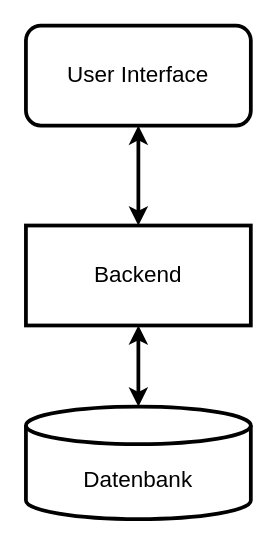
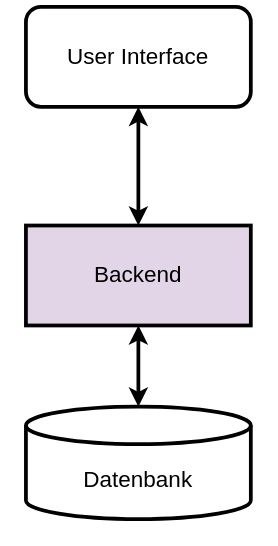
(138, 76) -> (138, 57)
(138, 276) -> (138, 276)
